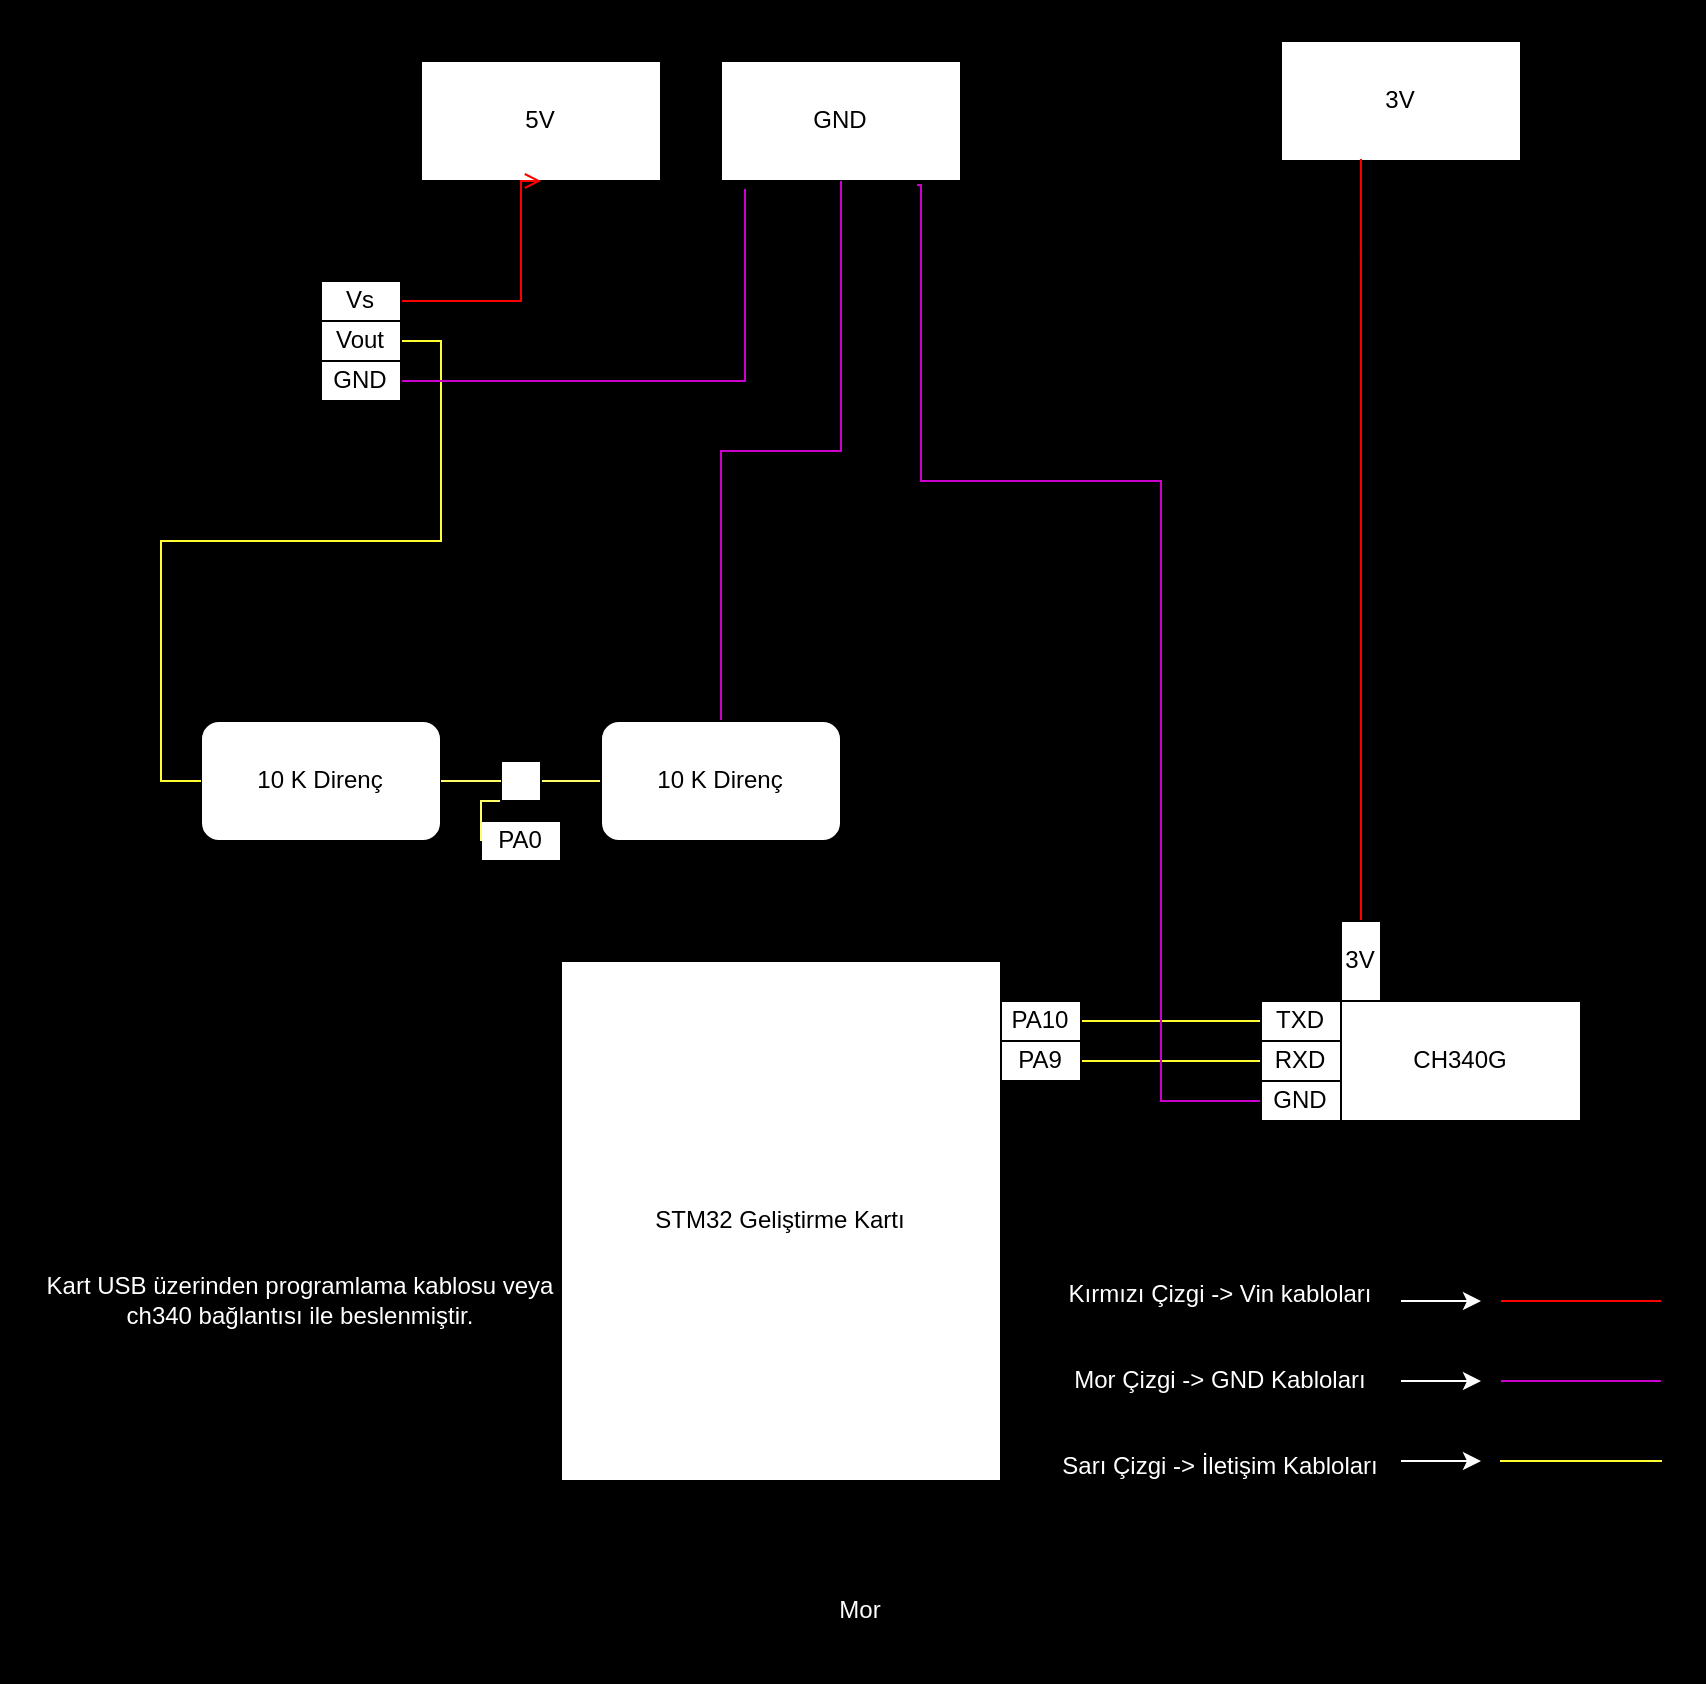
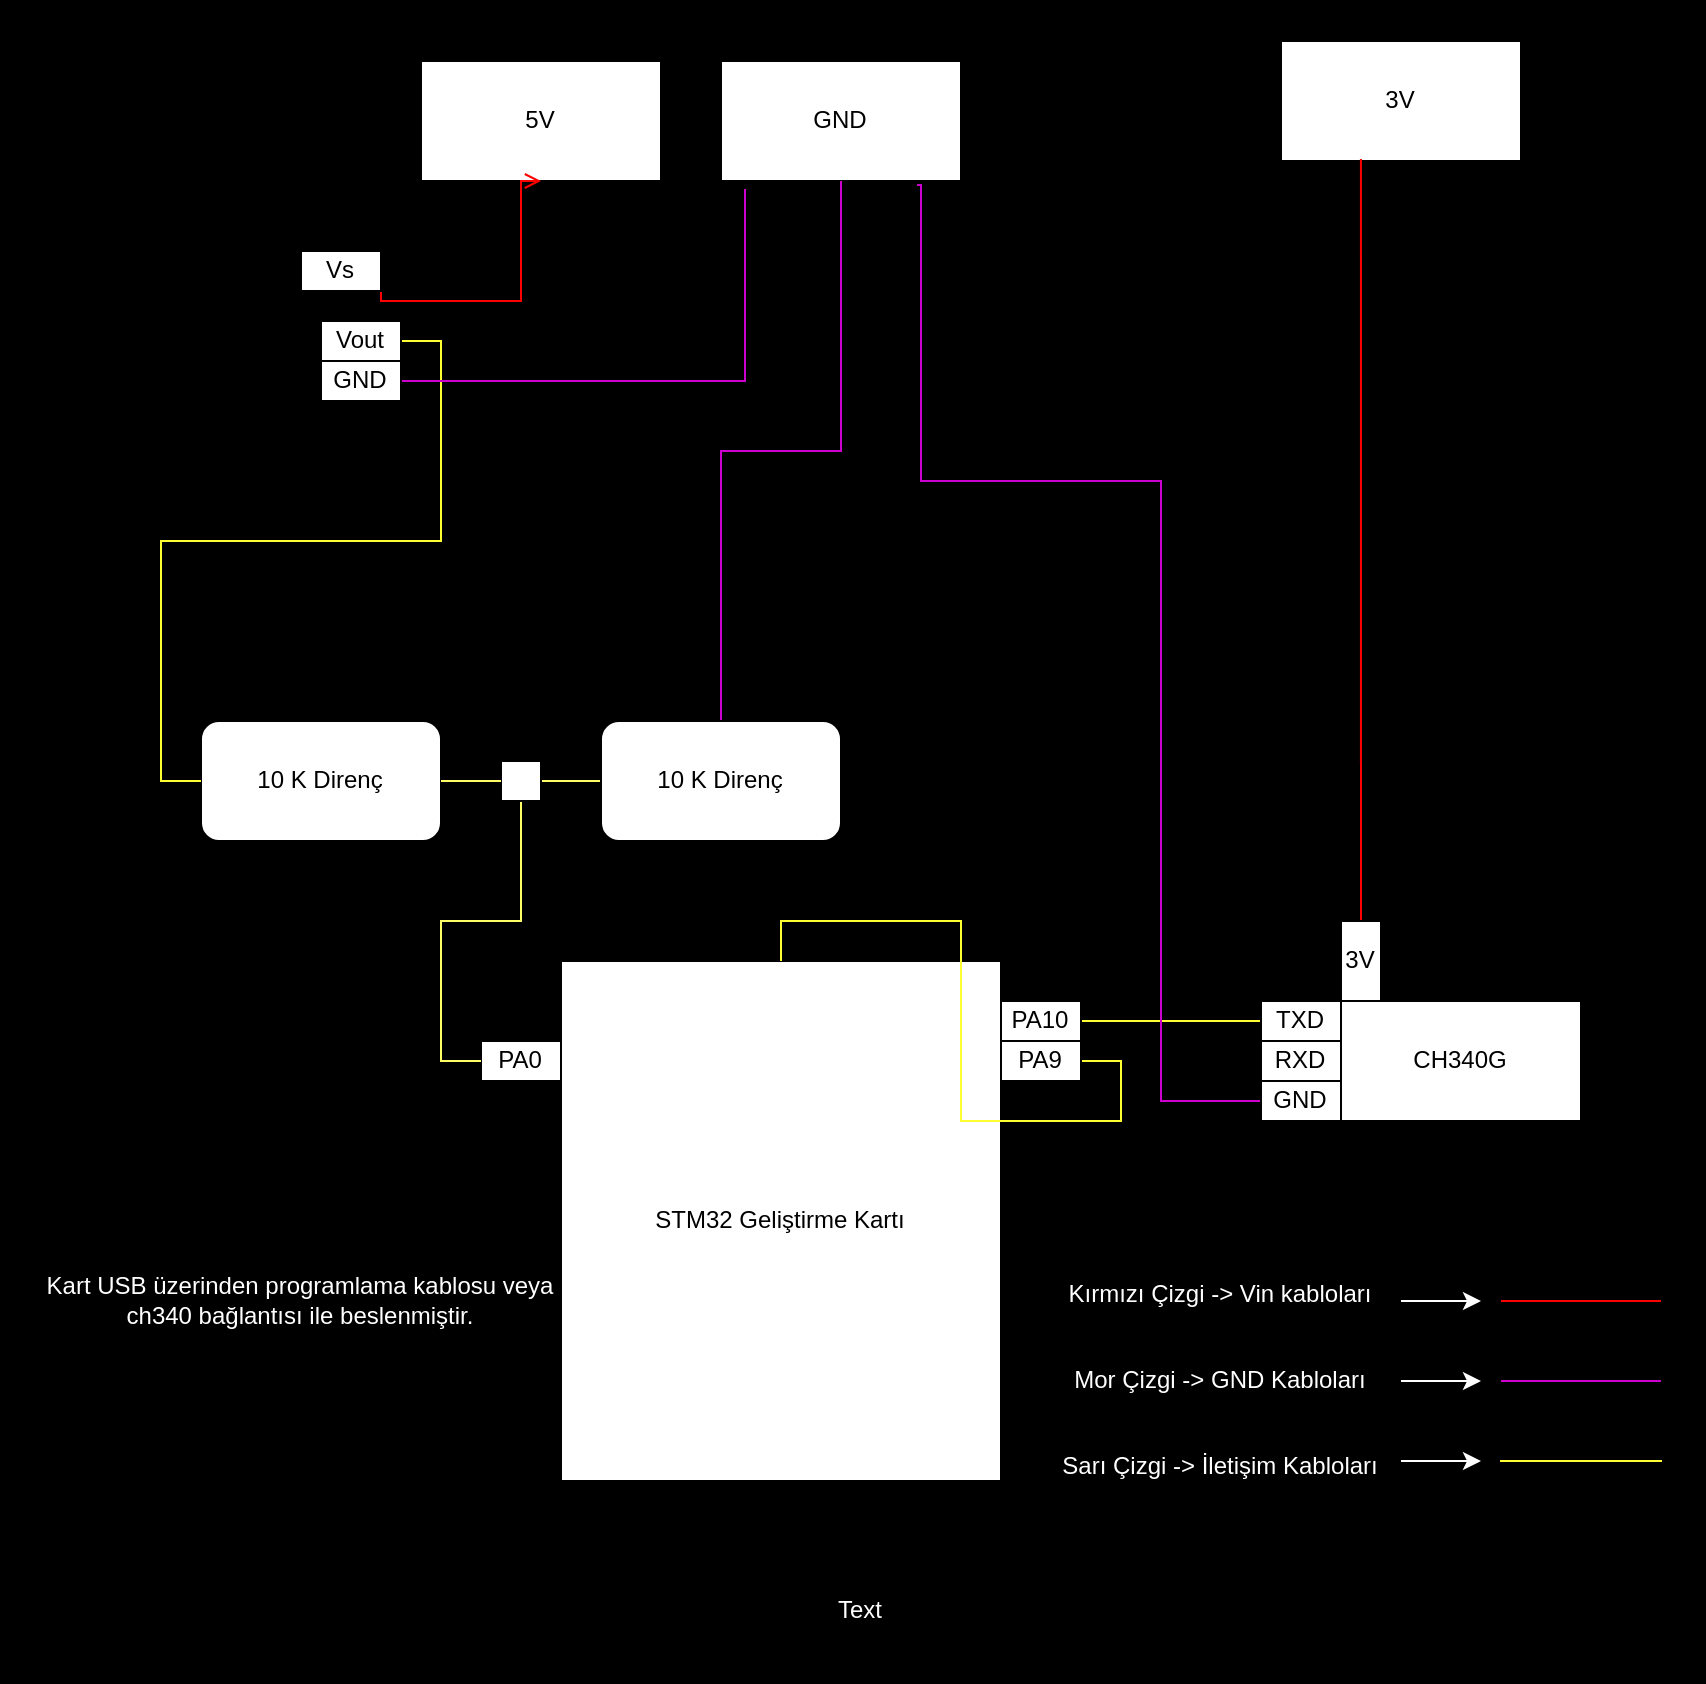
(361, 301) -> (341, 271)
(521, 841) -> (521, 1061)
(1189, 1061) -> (961, 1023)
(861, 1611) -> (861, 1611)
